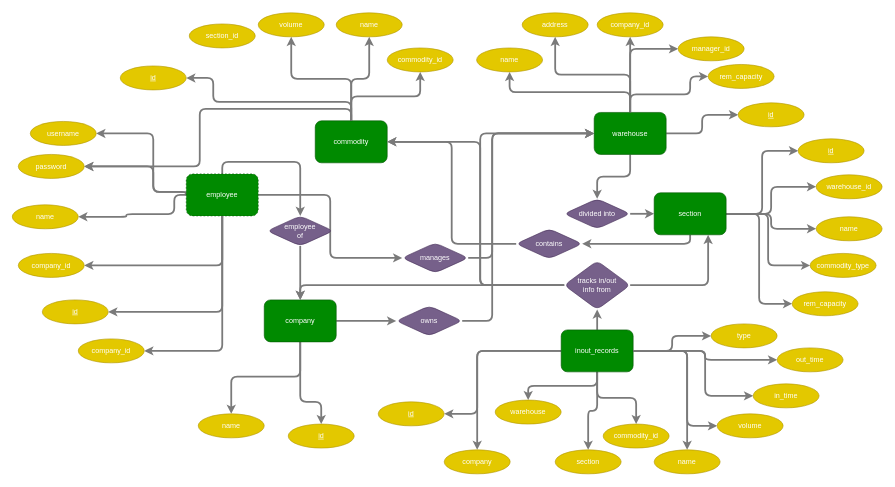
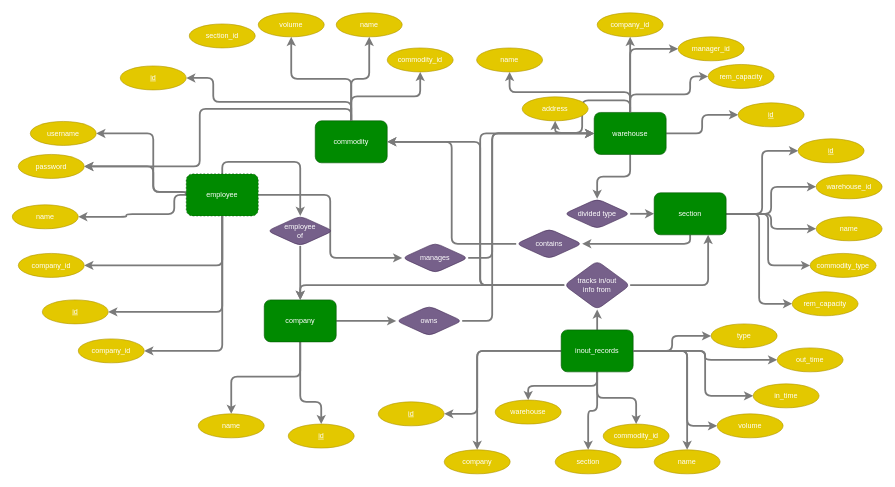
(555, 25) -> (555, 109)
(597, 214) -> (597, 214)
